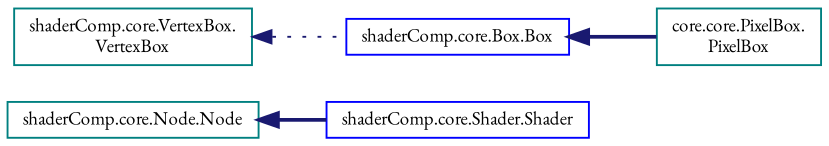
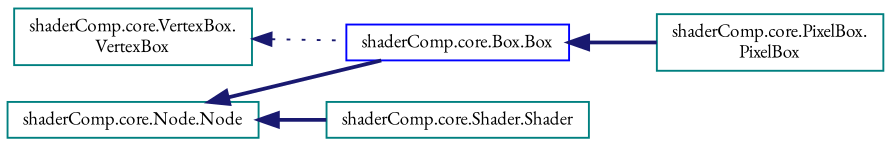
(739, 37) -> (770, 42)
none -> (305, 79)
(458, 120) -> (458, 120)
